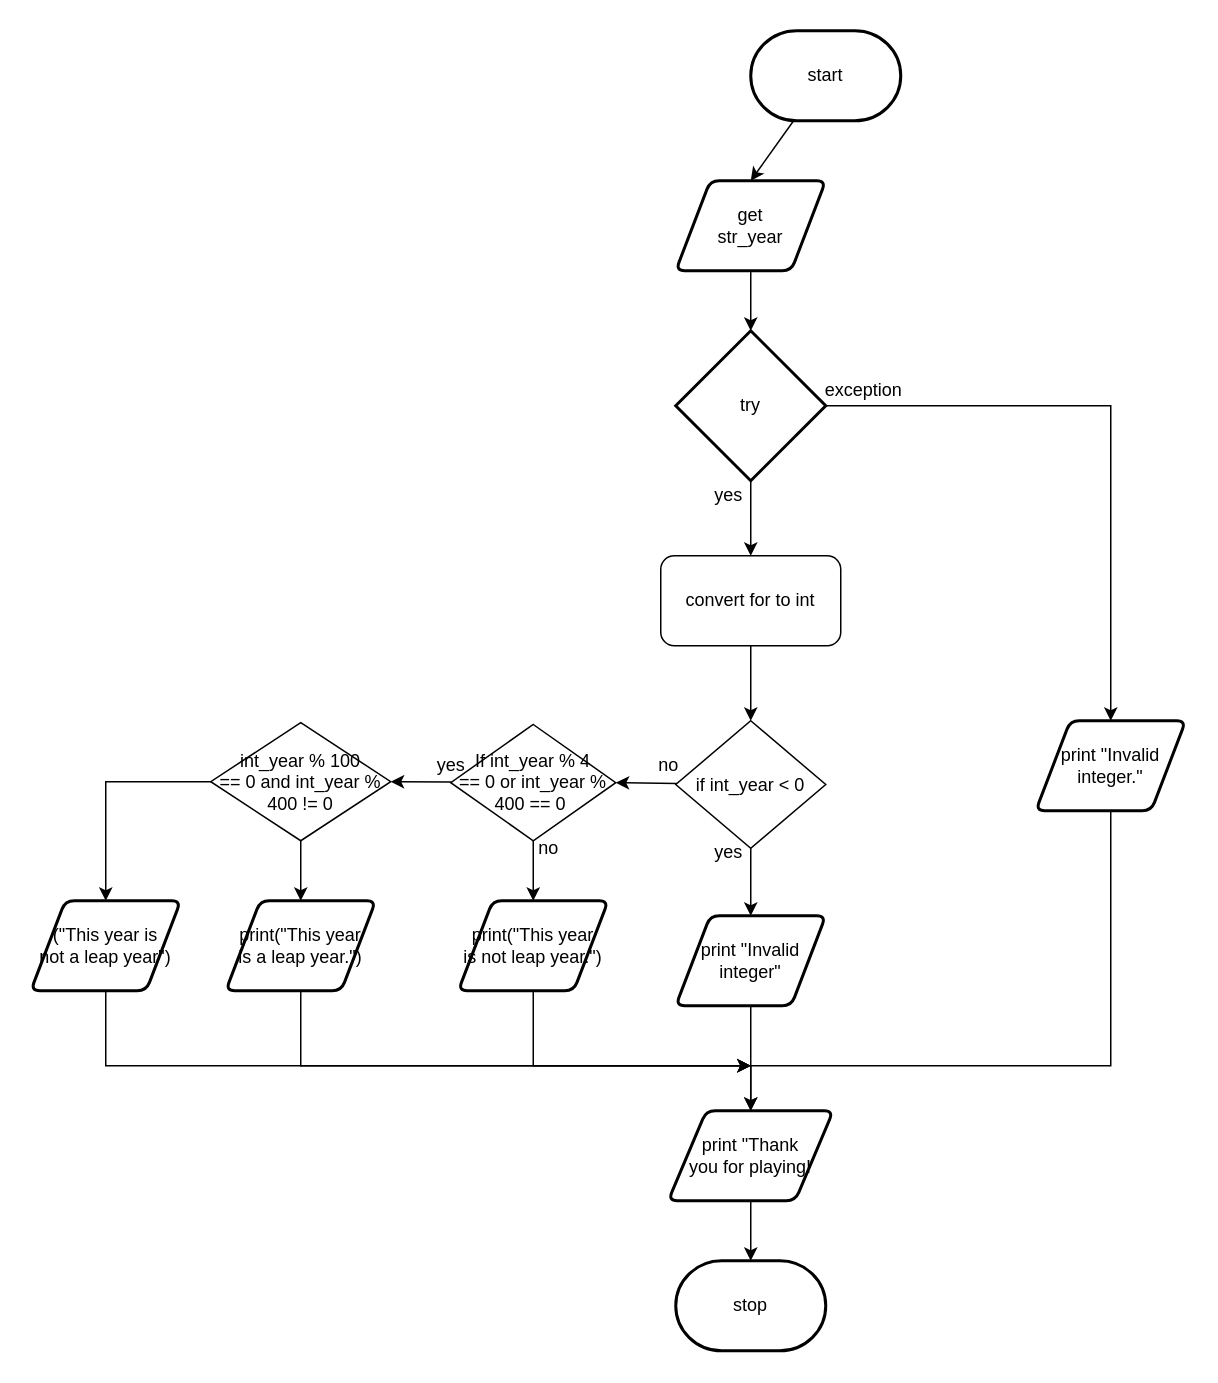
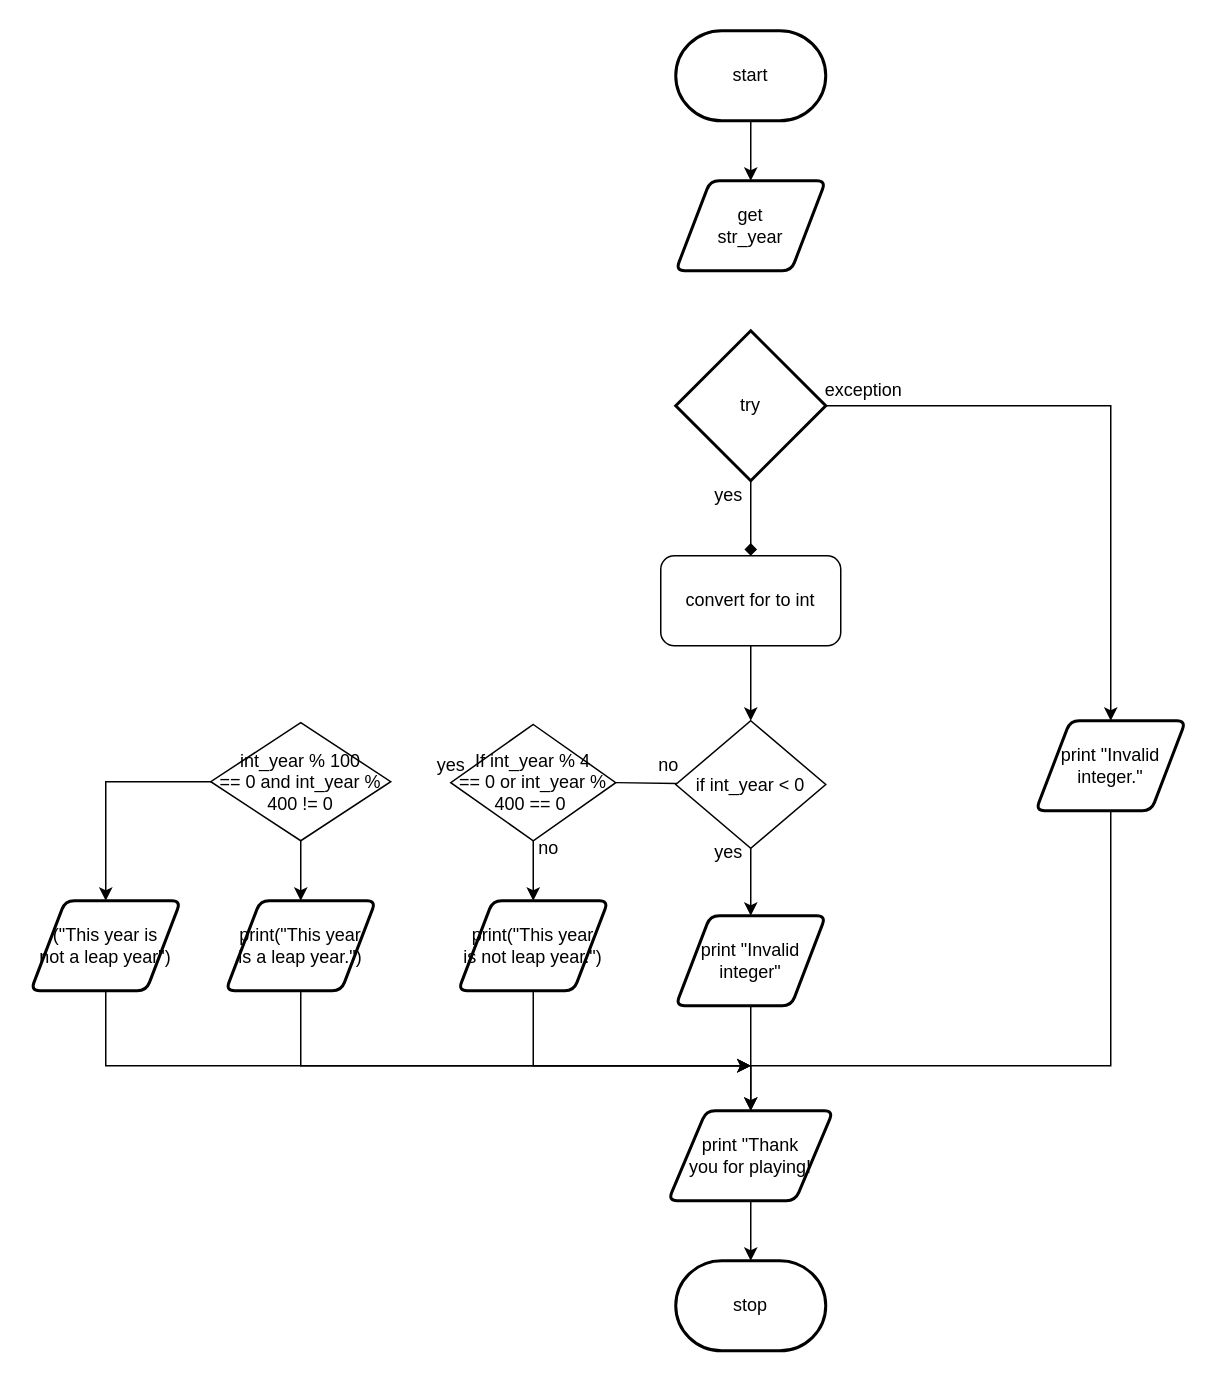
(826, 76) -> (751, 76)
(751, 296) -> none
(751, 544) -> (751, 543)
(426, 782) -> none
(627, 783) -> (622, 783)
